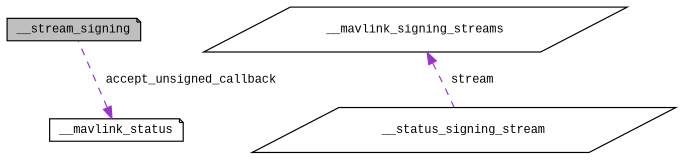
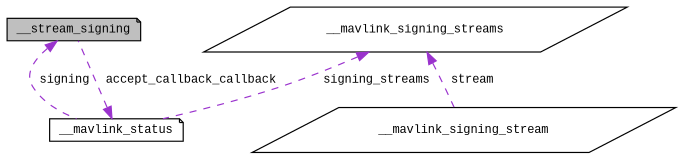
(188, 80) -> (188, 80)
none -> (36, 91)
none -> (262, 93)
(464, 130) -> (464, 130)
